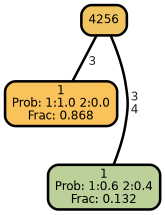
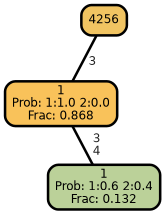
(128, 100) -> (83, 146)
